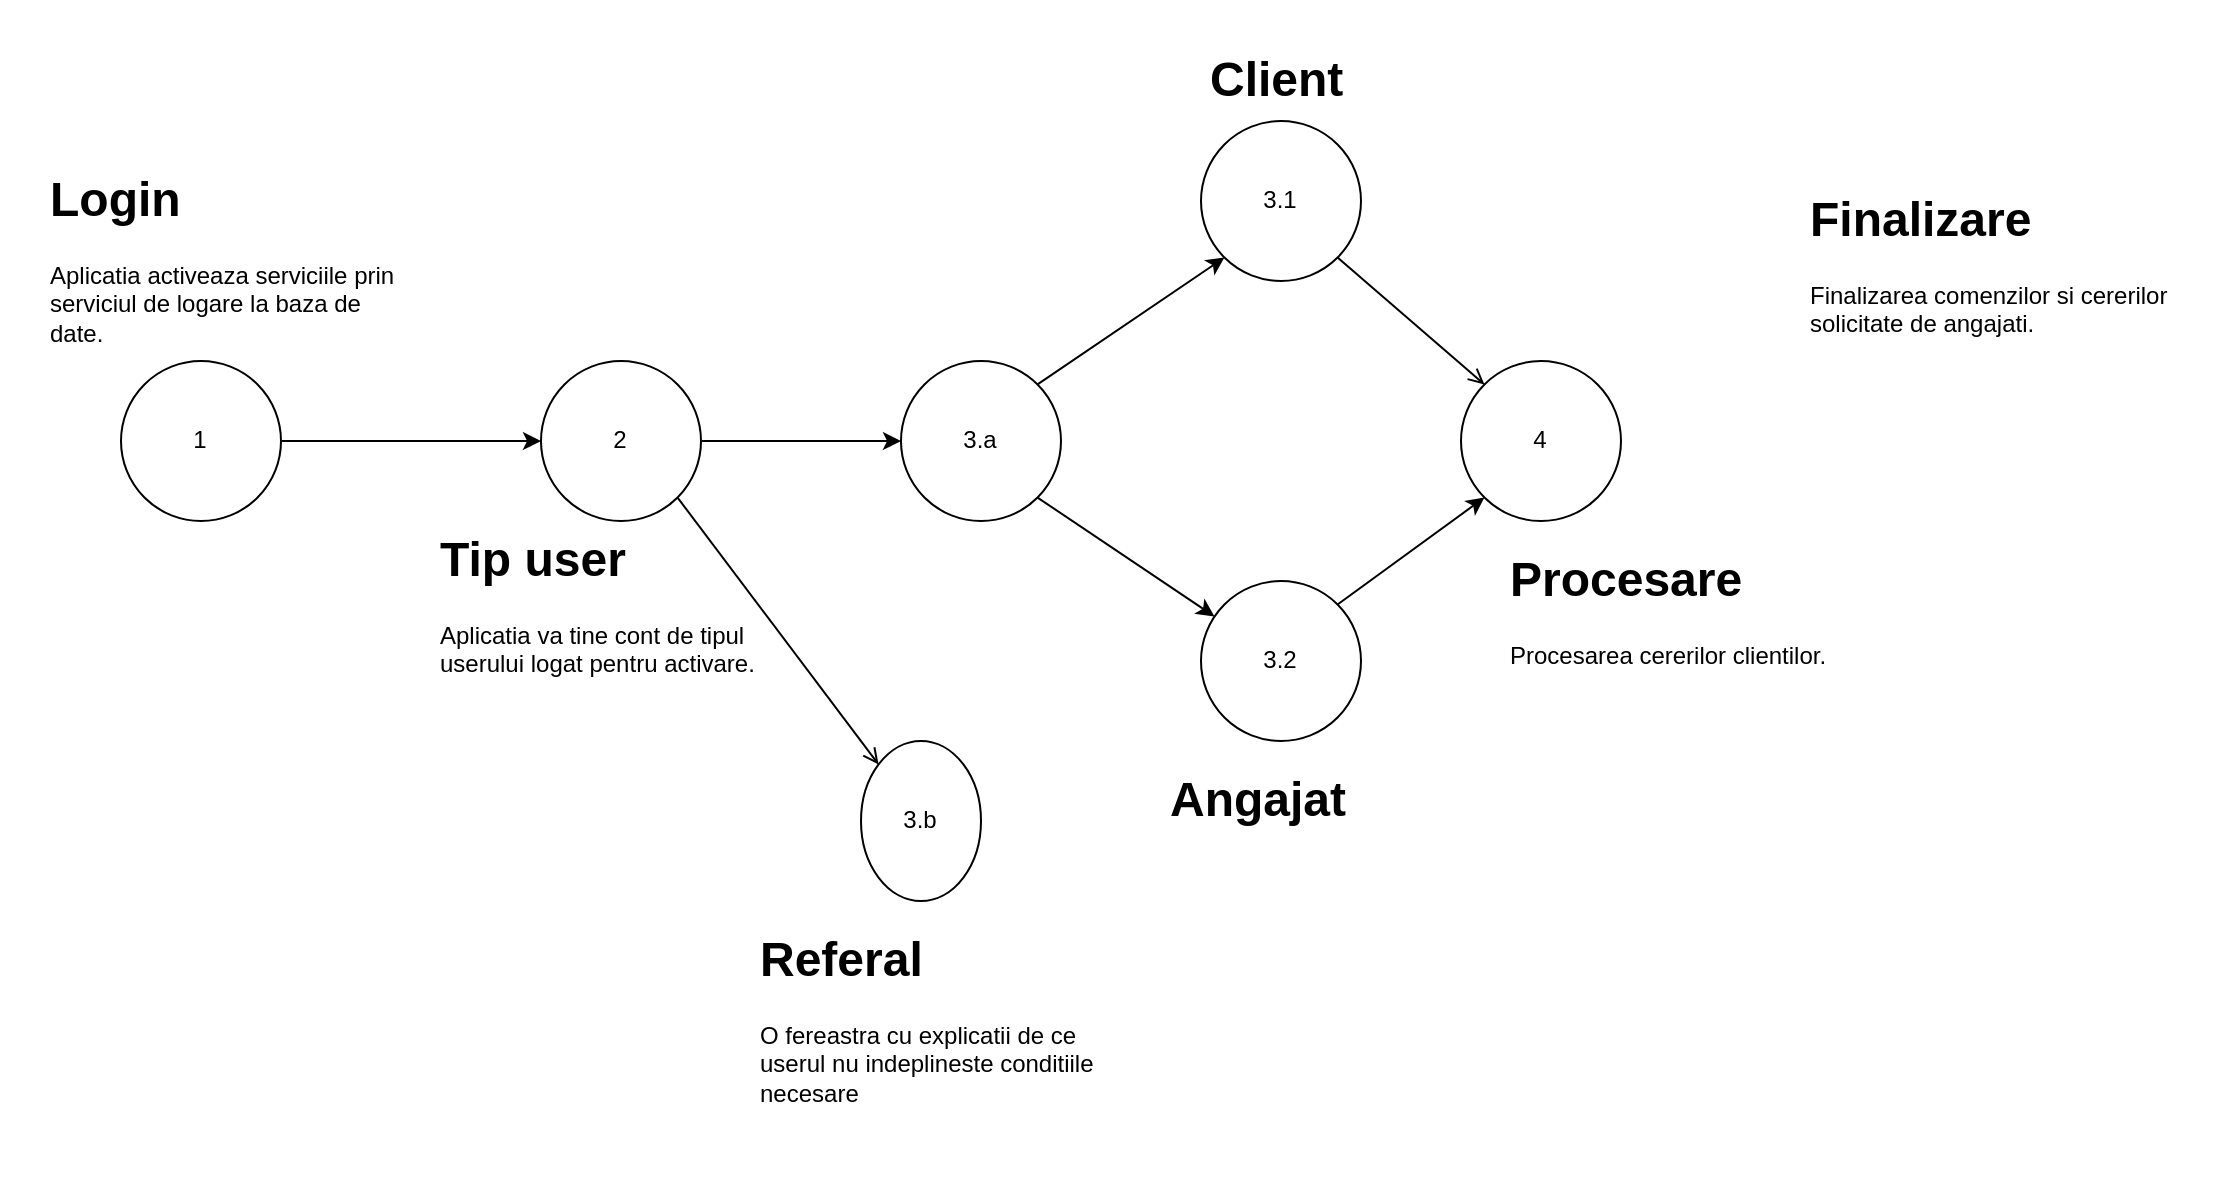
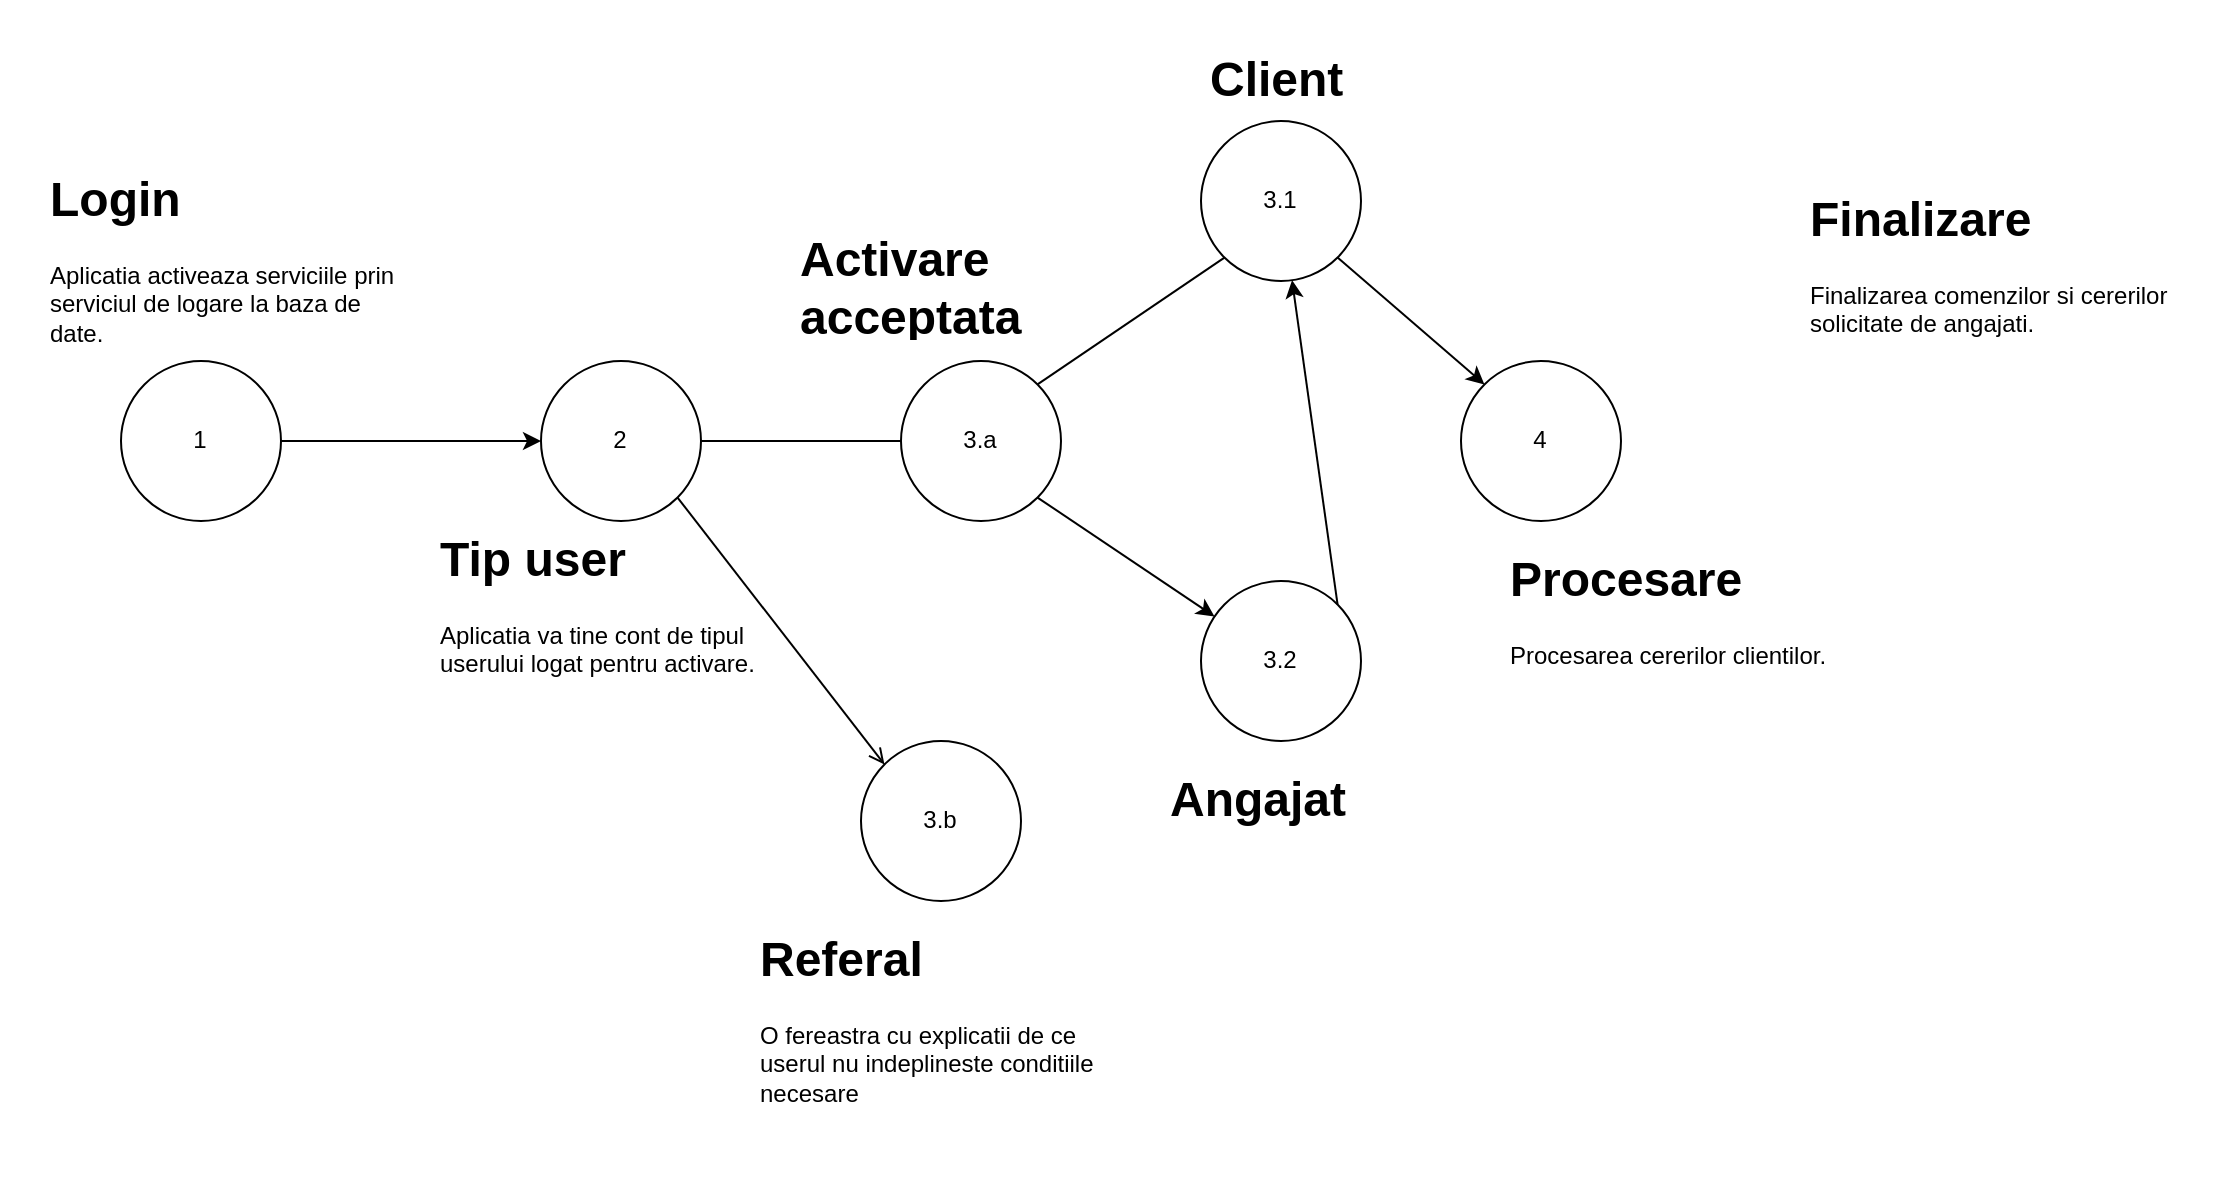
(1212, 266) -> (1218, 262)
none -> (981, 281)
(1476, 377) -> (1473, 375)
(886, 441) -> (891, 441)
(1406, 555) -> (1316, 449)
(921, 821) -> (941, 821)
